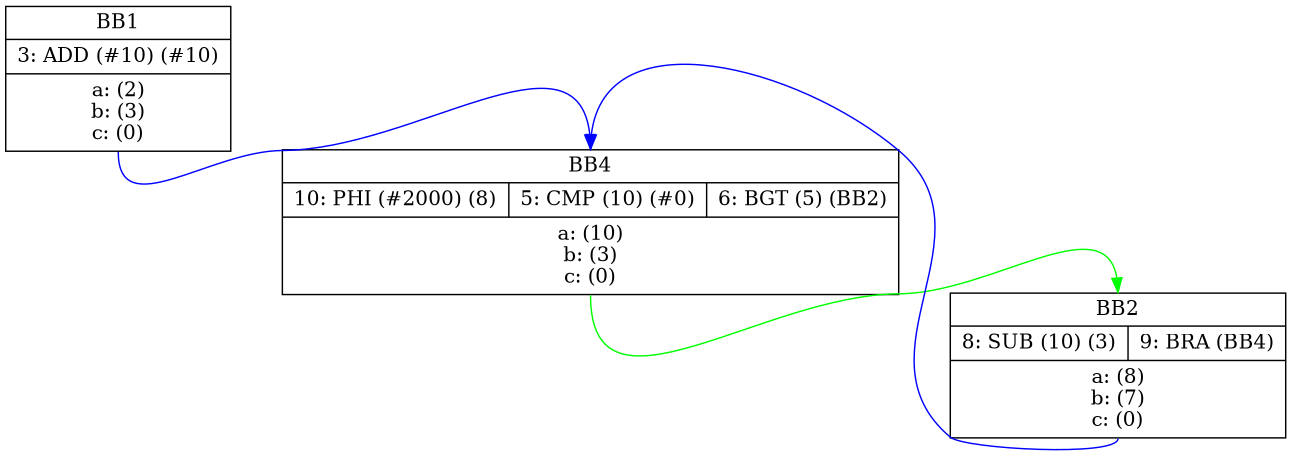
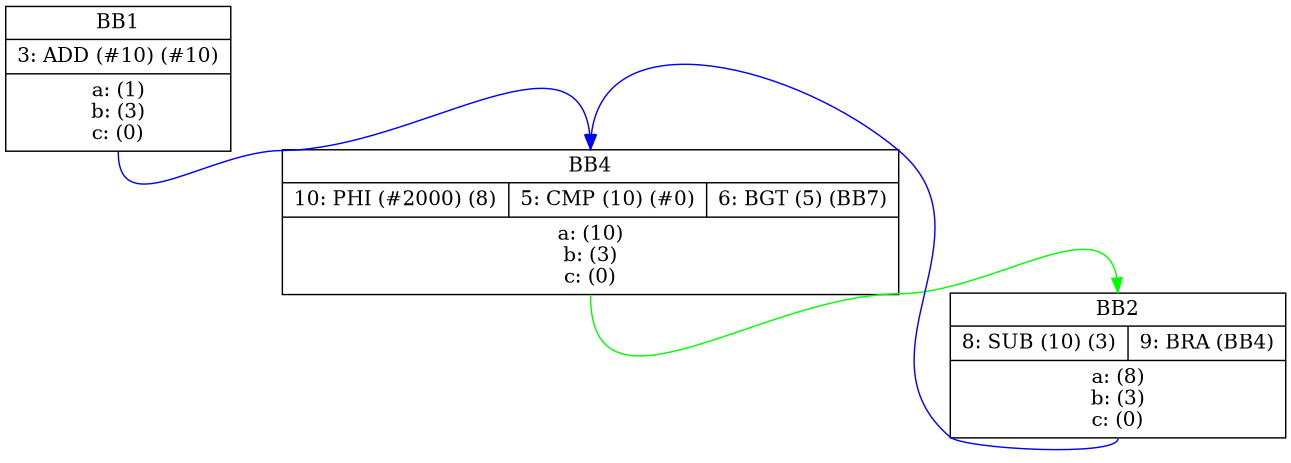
(118, 90) -> (118, 90)
(803, 199) -> (803, 199)
(1118, 398) -> (1118, 398)
